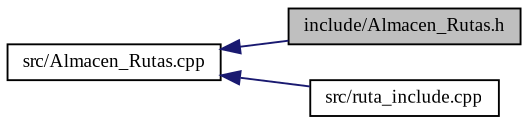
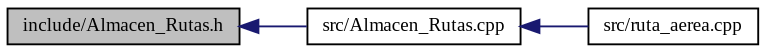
(264, 44) -> (283, 26)
(405, 98) -> (673, 26)
